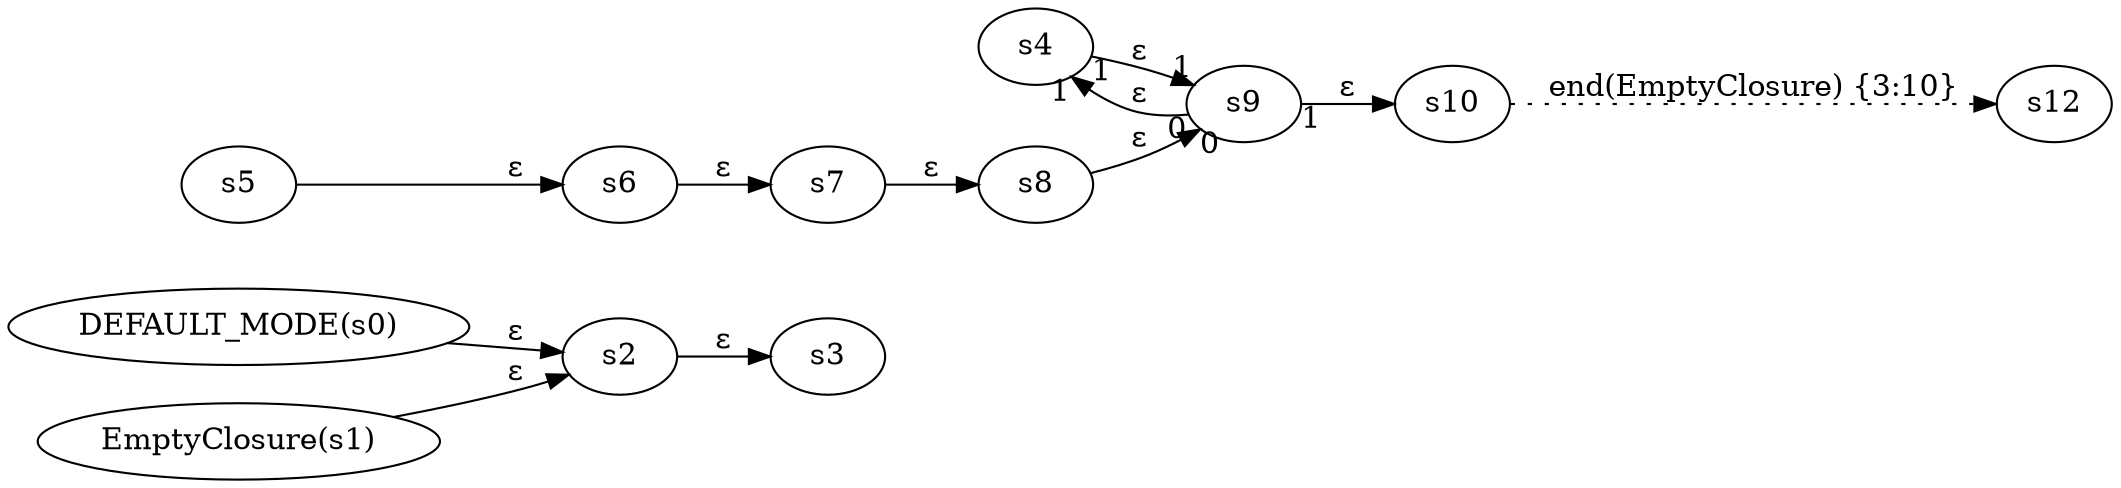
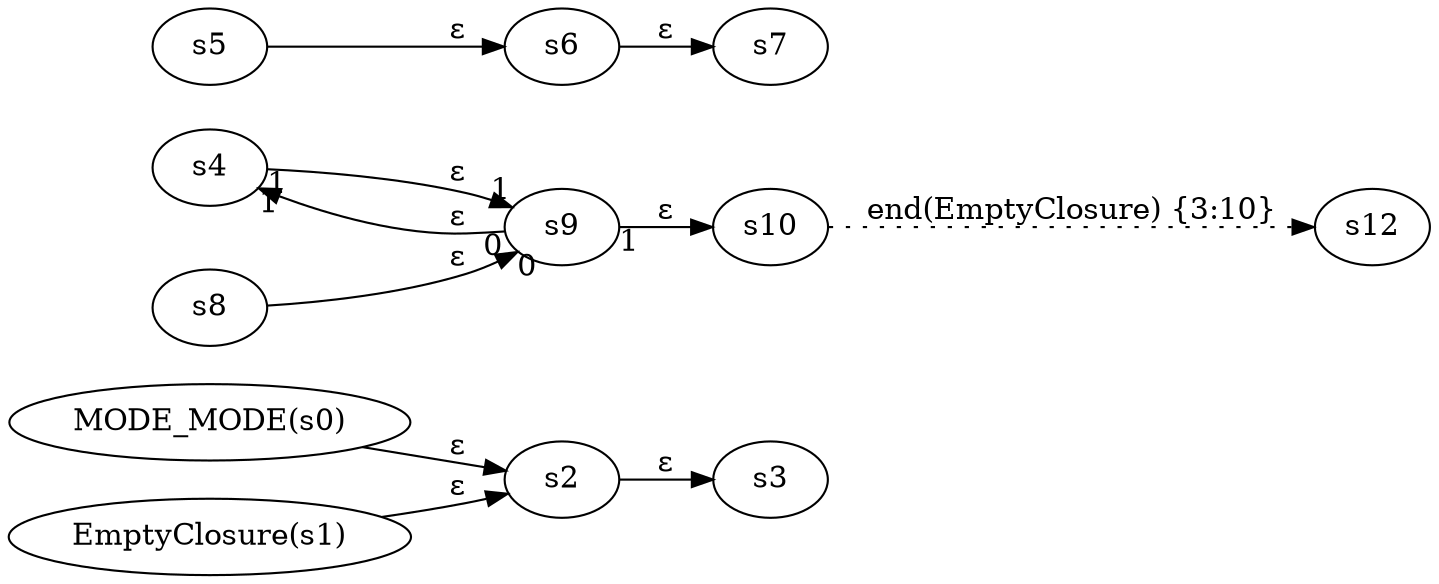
(921, 185) -> none
(239, 327) -> (210, 422)
